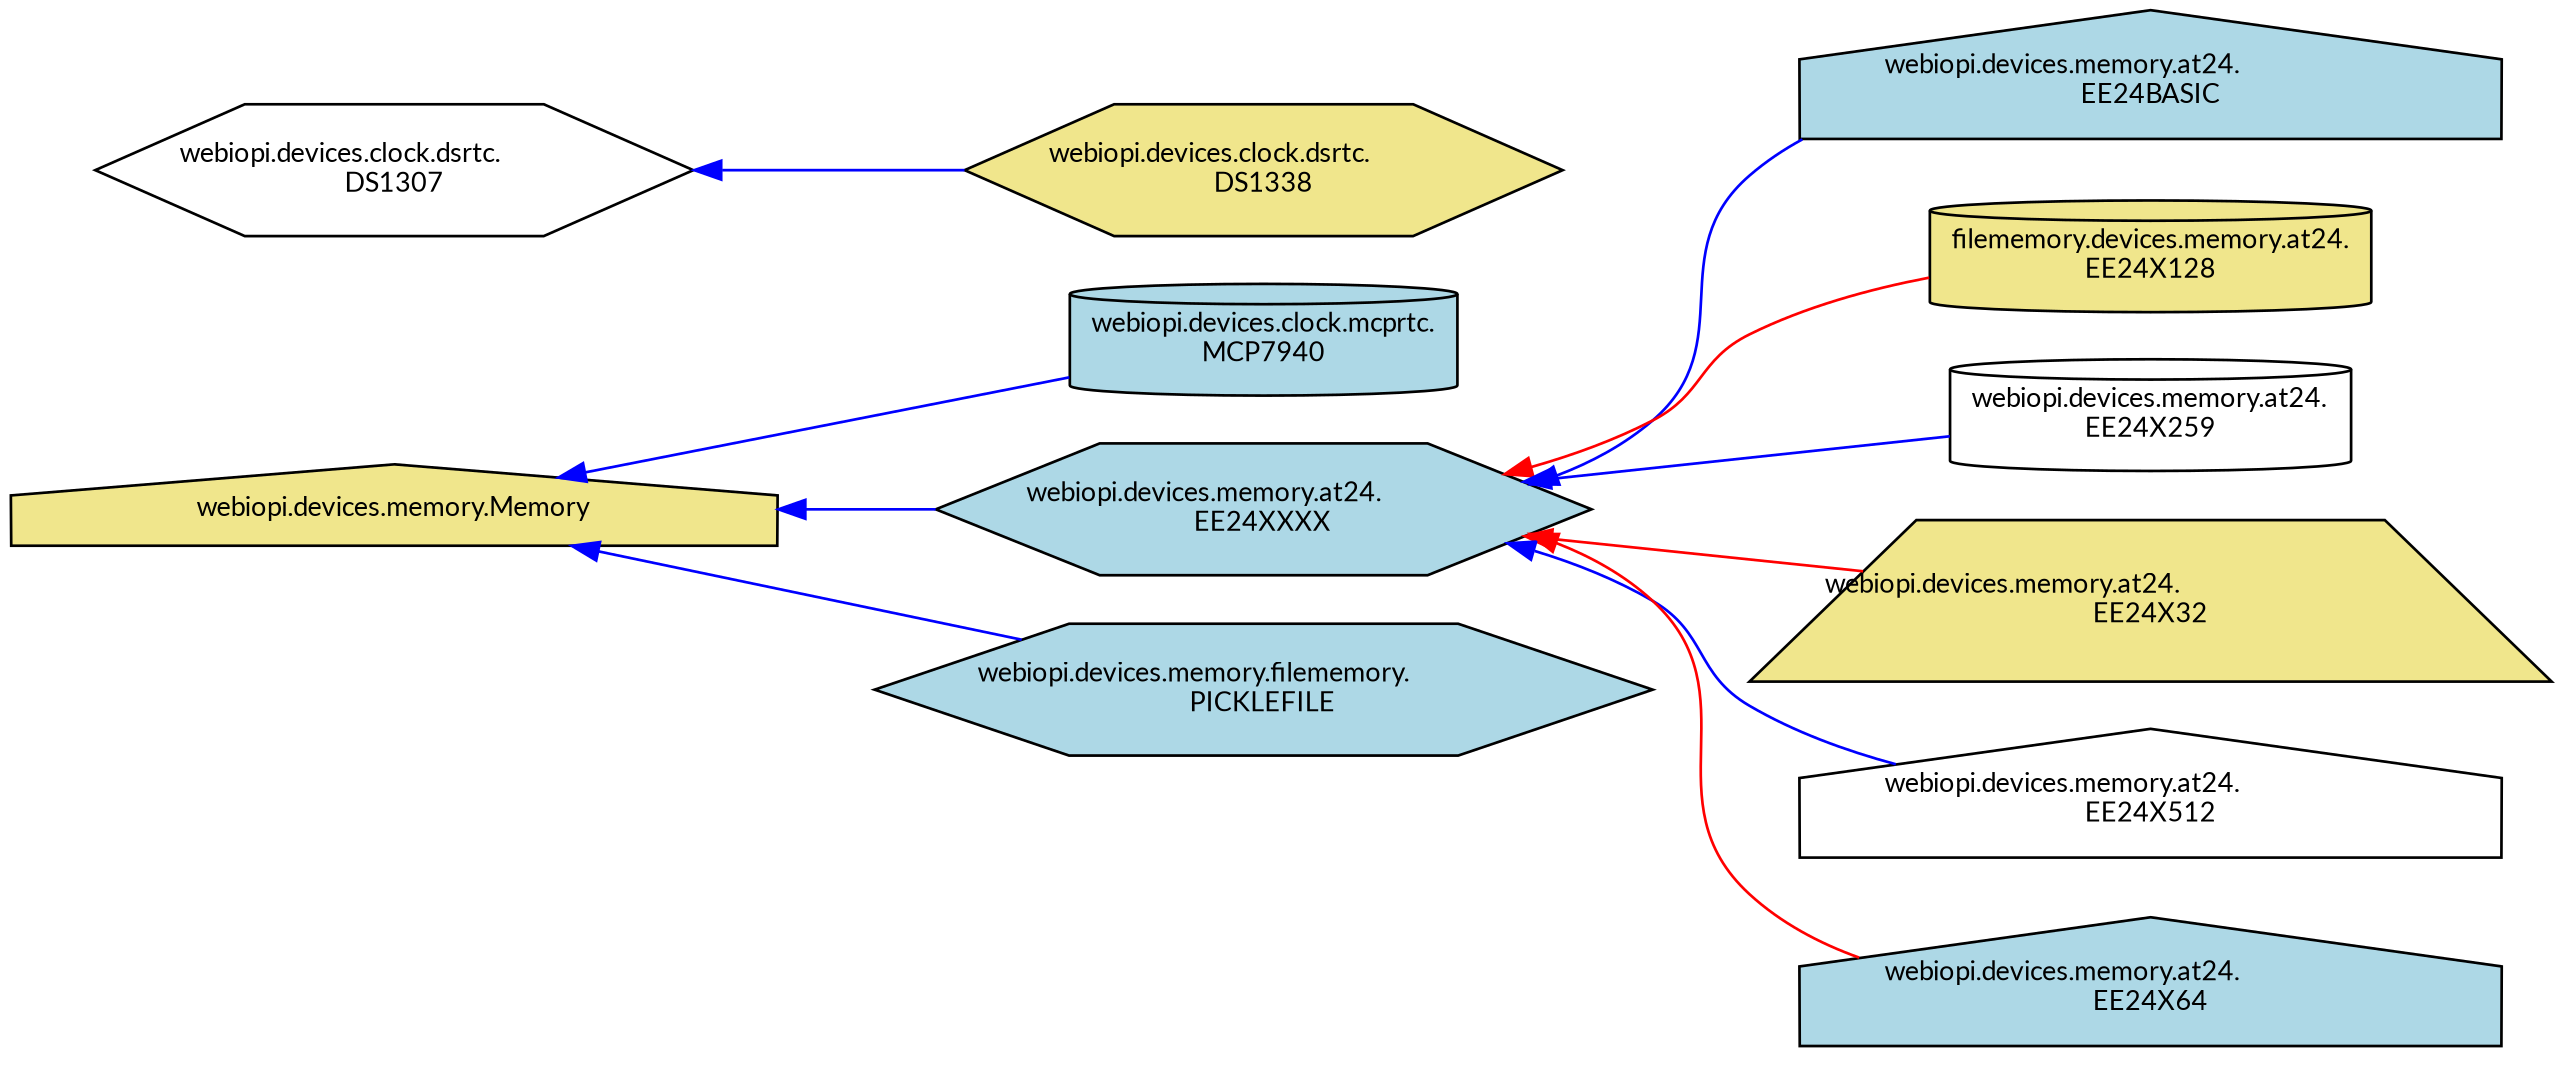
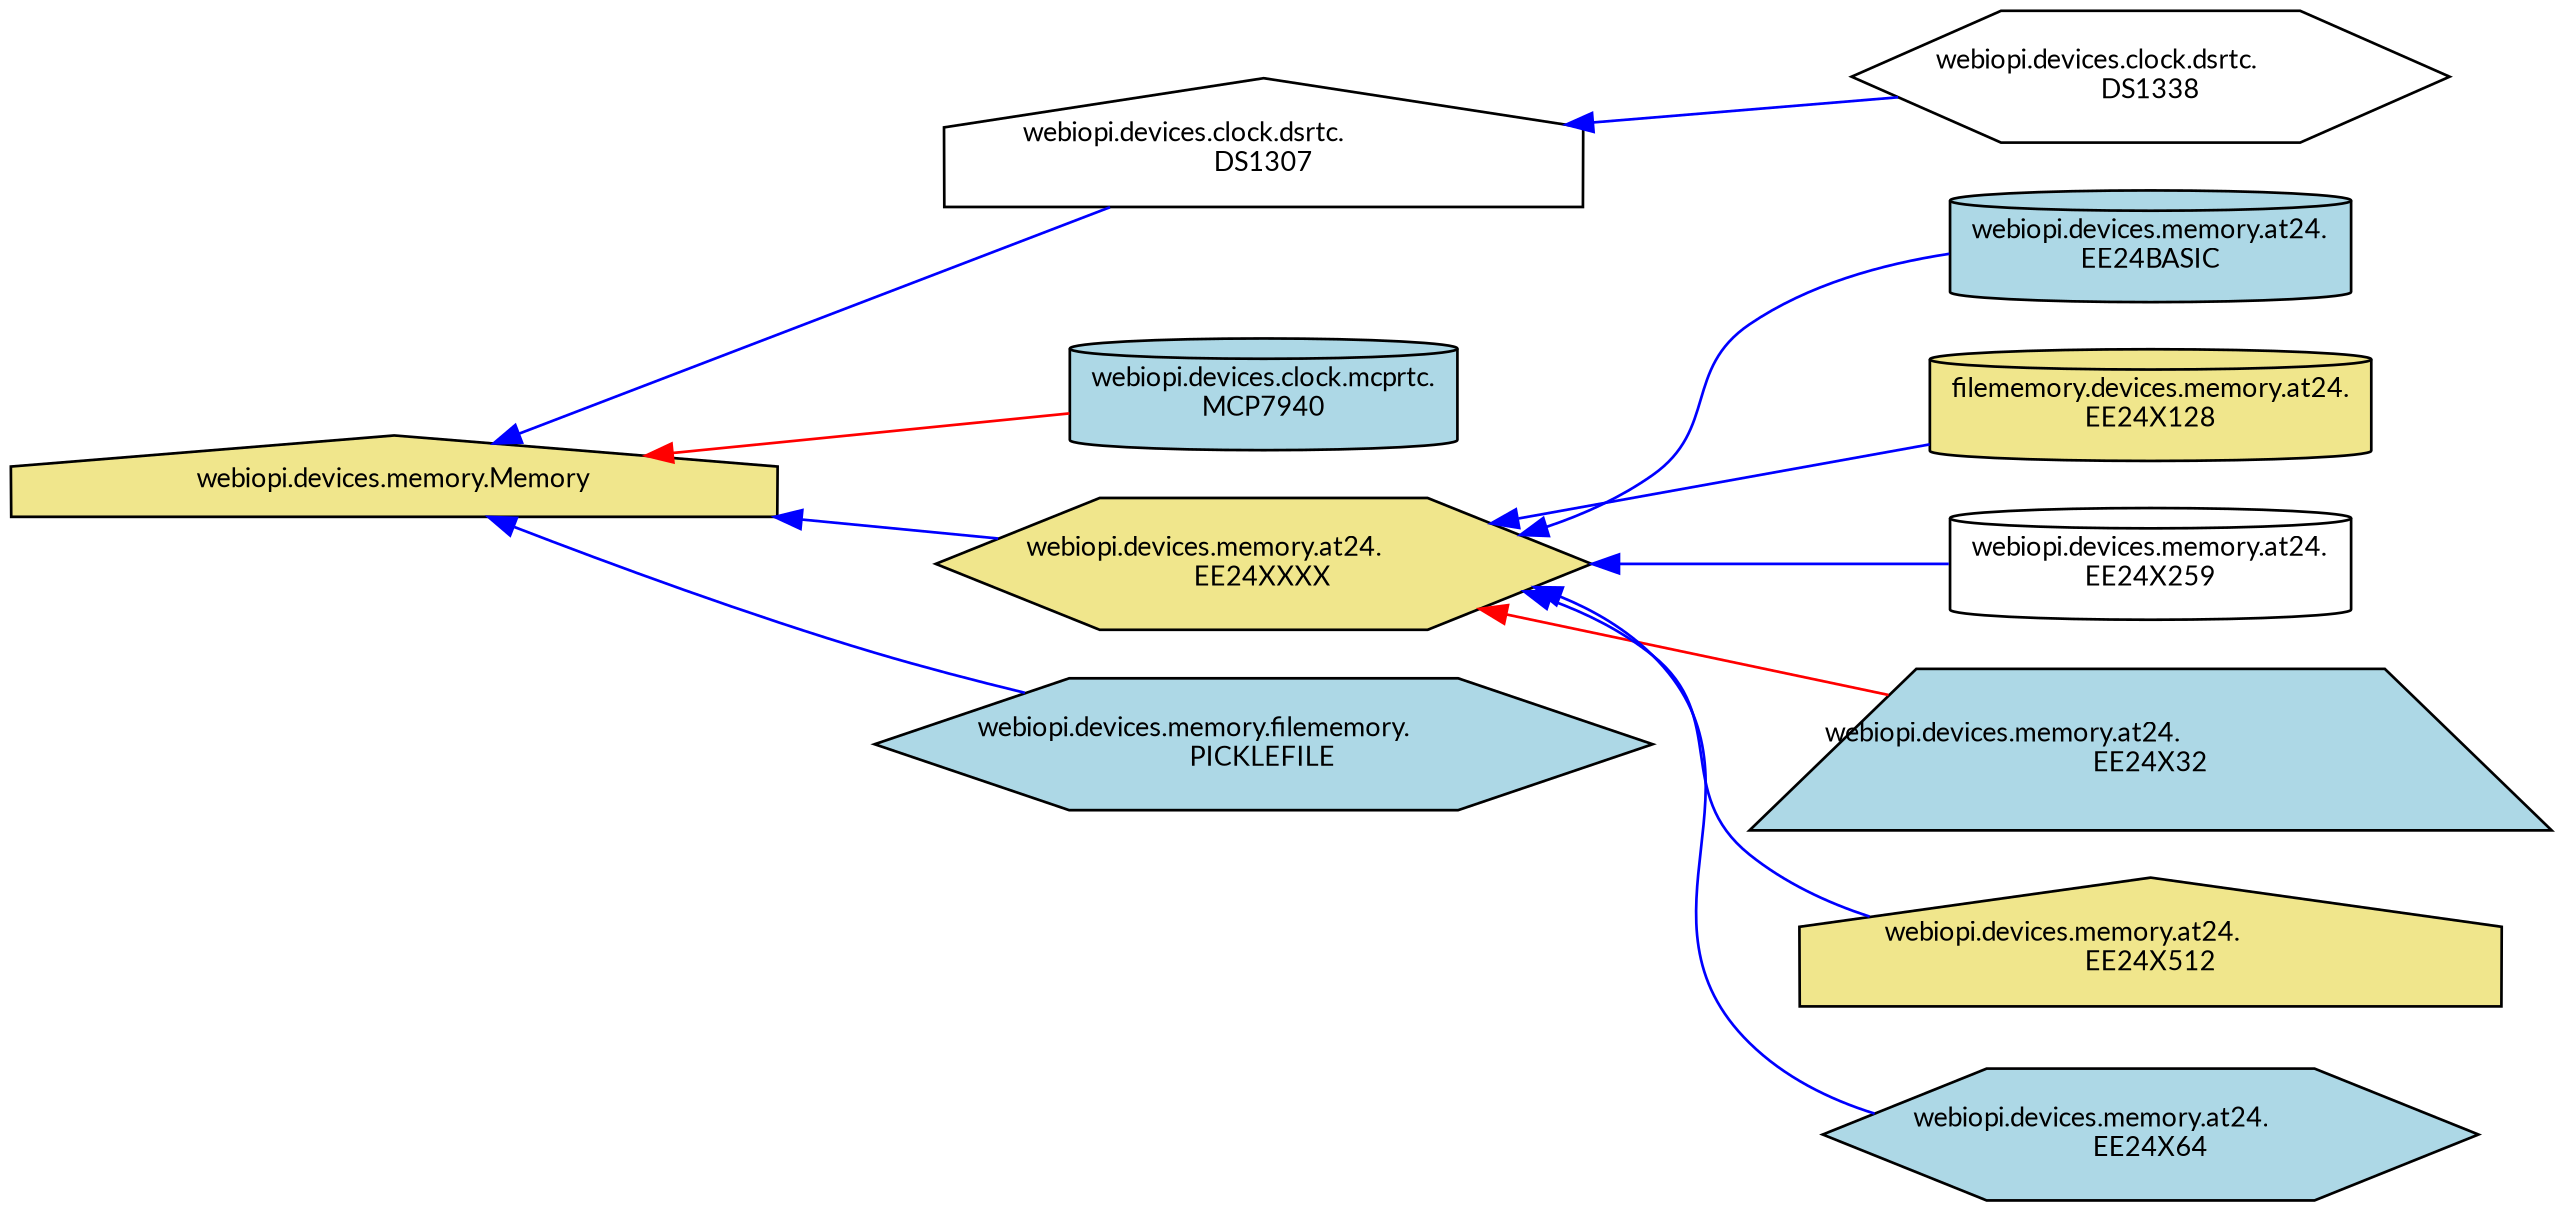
(2151, 81) -> (2151, 246)
(394, 170) -> (1264, 149)
(1264, 170) -> (2151, 77)
none -> (815, 320)
(1720, 355) -> (1724, 481)
(827, 425) -> (871, 433)
(1264, 509) -> (1264, 564)
(2151, 601) -> (2151, 750)
(1701, 755) -> (1699, 866)
(2151, 800) -> (2151, 949)
(2151, 988) -> (2151, 1135)
